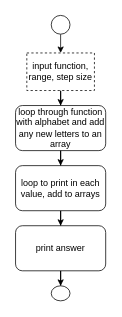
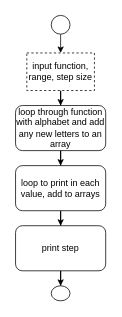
(60, 248) -> (60, 248)
